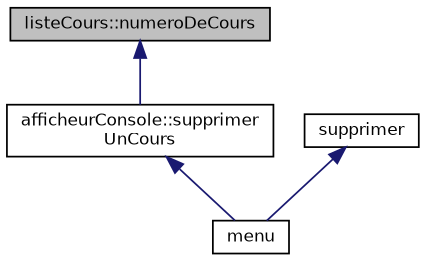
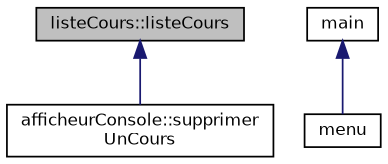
(140, 24) -> (140, 24)
(362, 131) -> (343, 24)
(207, 195) -> none
